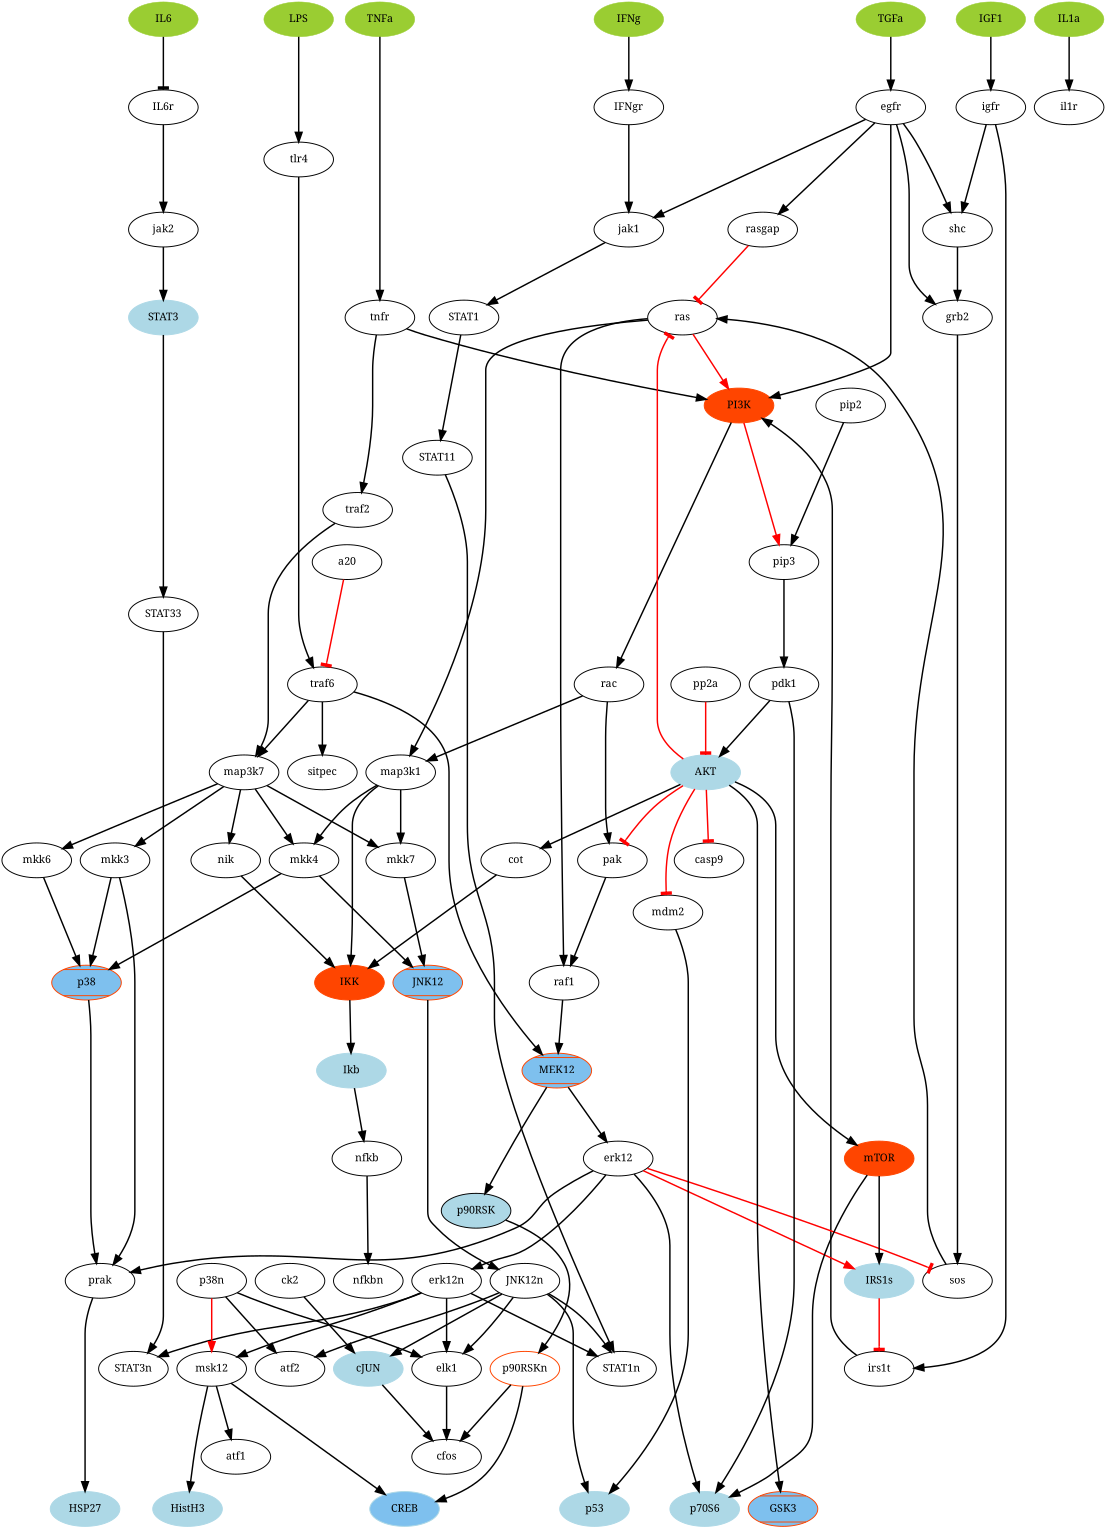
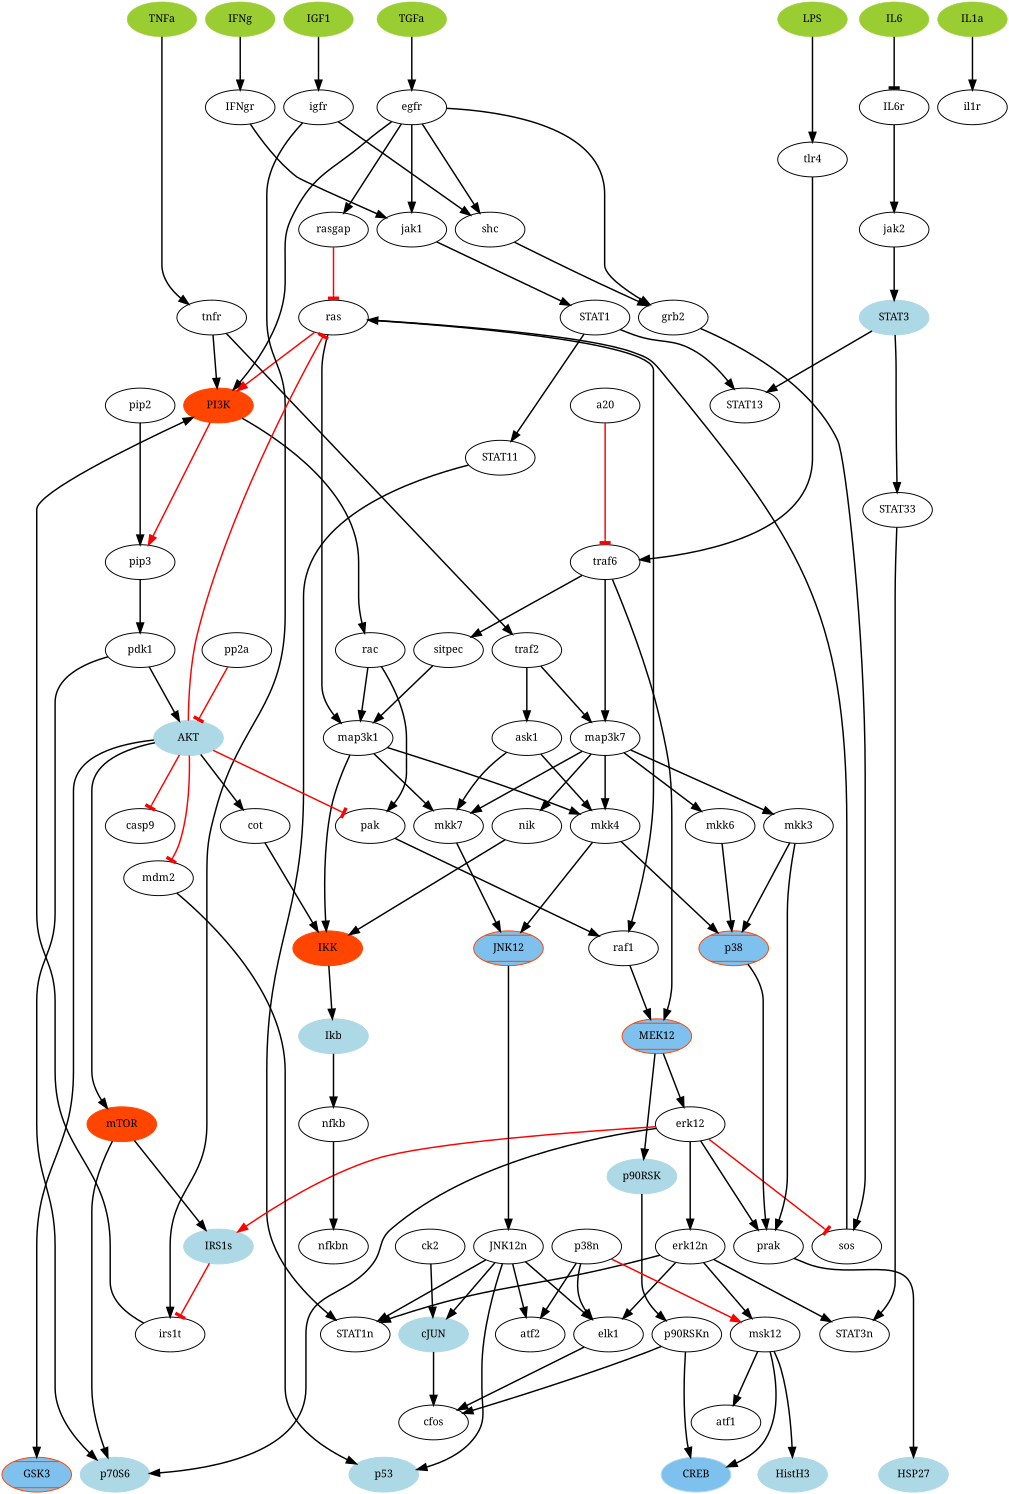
none -> (745, 406)
none -> (407, 691)
none -> (527, 738)
(476, 1211) -> (642, 1176)
(525, 1369) -> (687, 1334)
